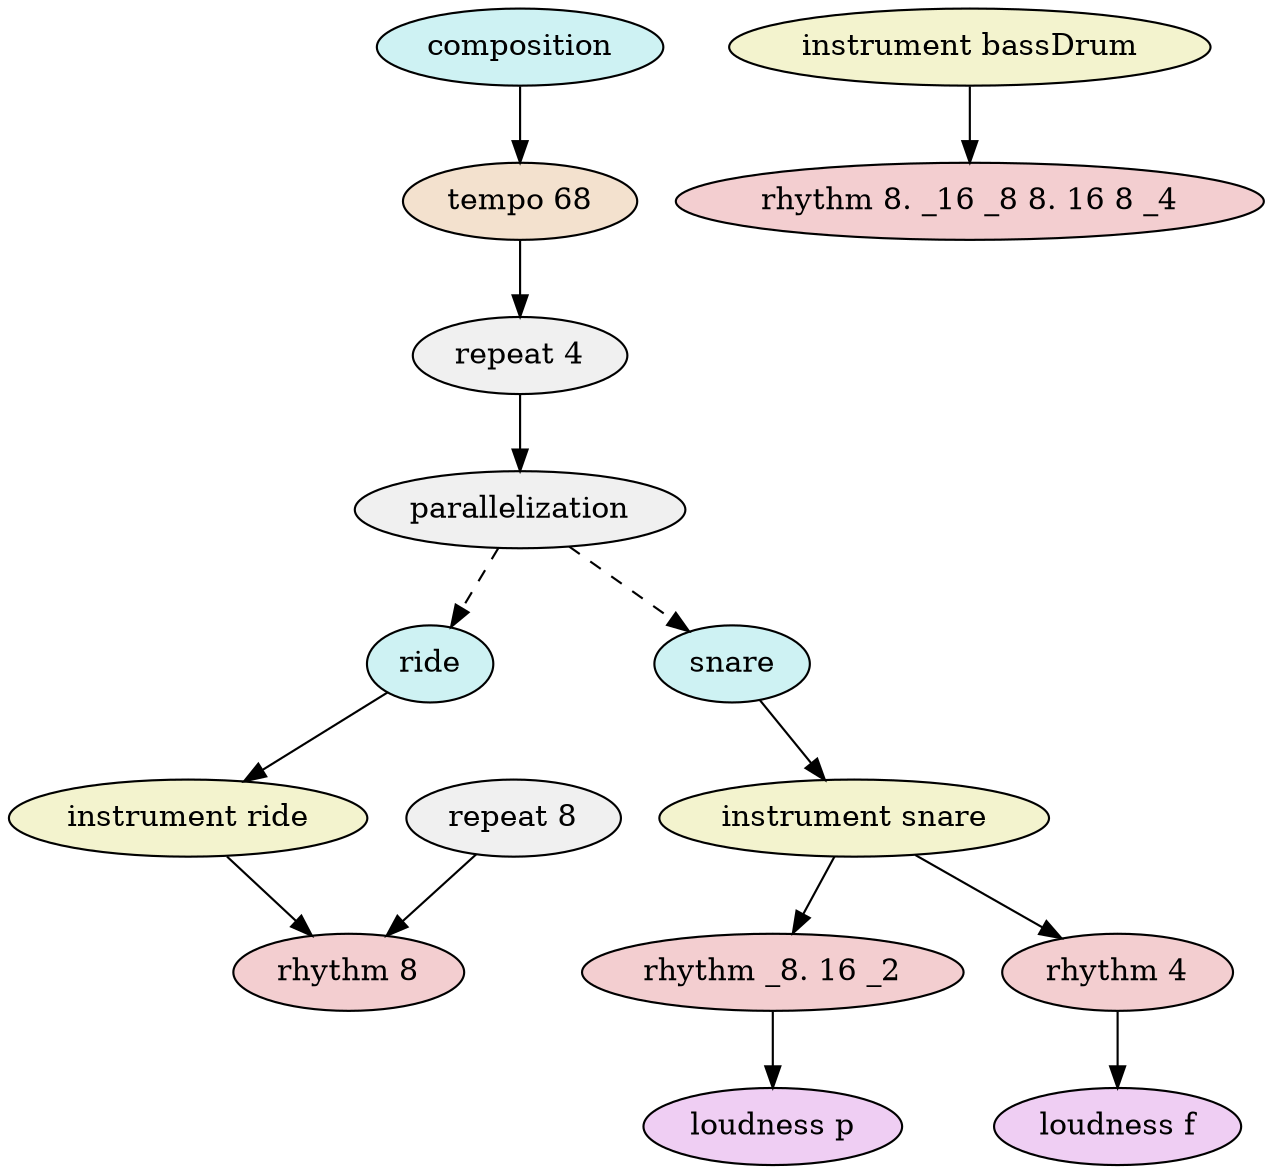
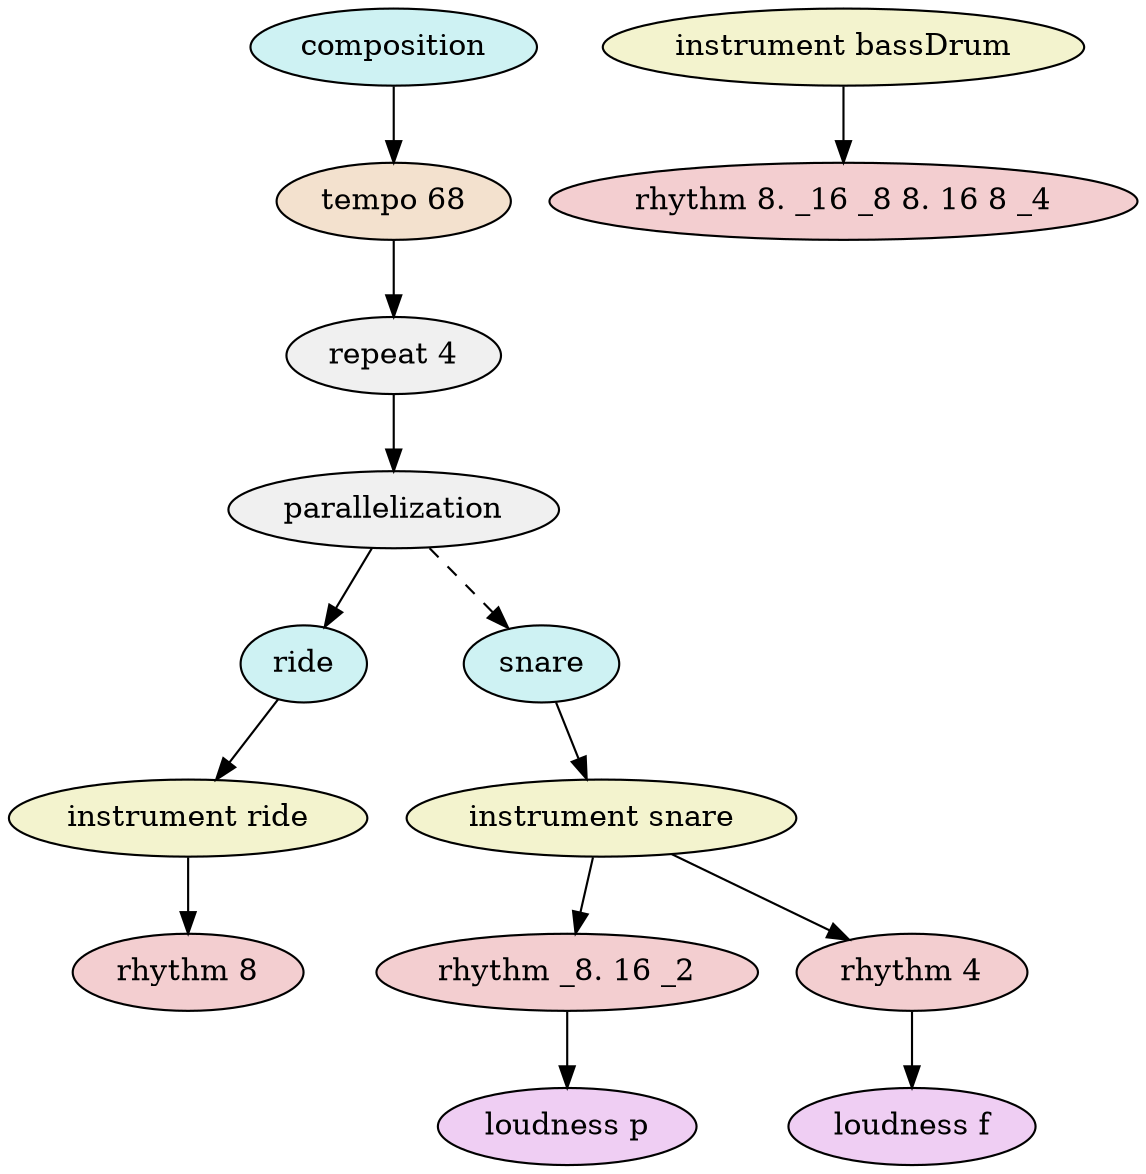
(480, 578) -> (354, 578)
(514, 818) -> none
